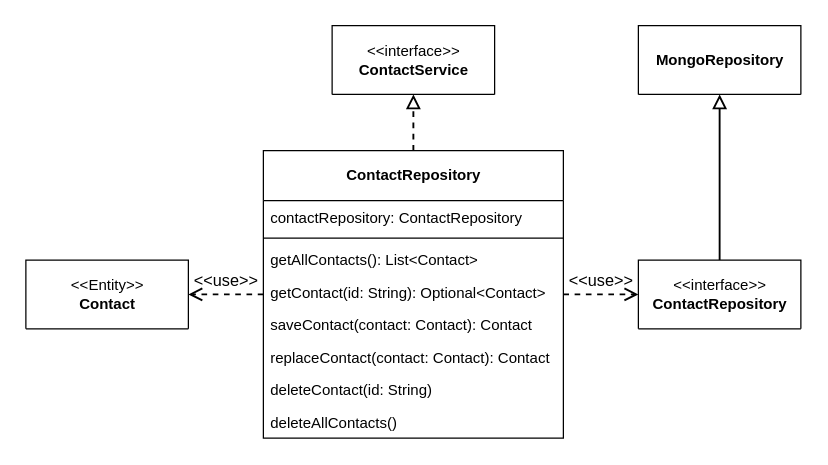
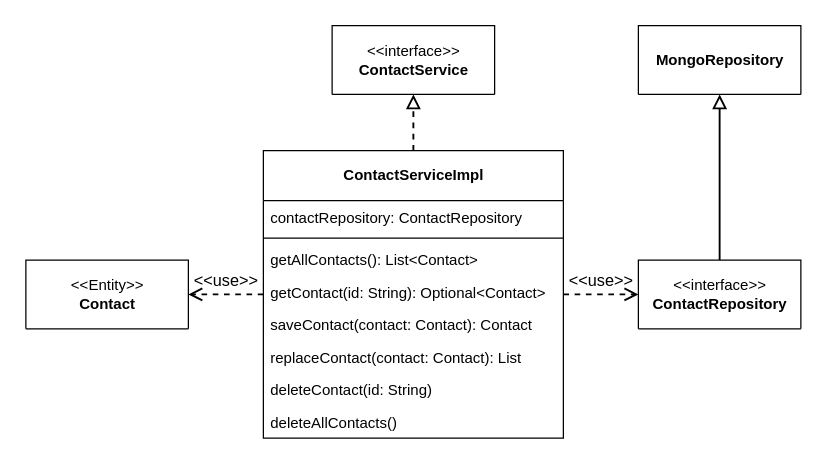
(414, 176) -> (414, 176)
(432, 358) -> (418, 358)
